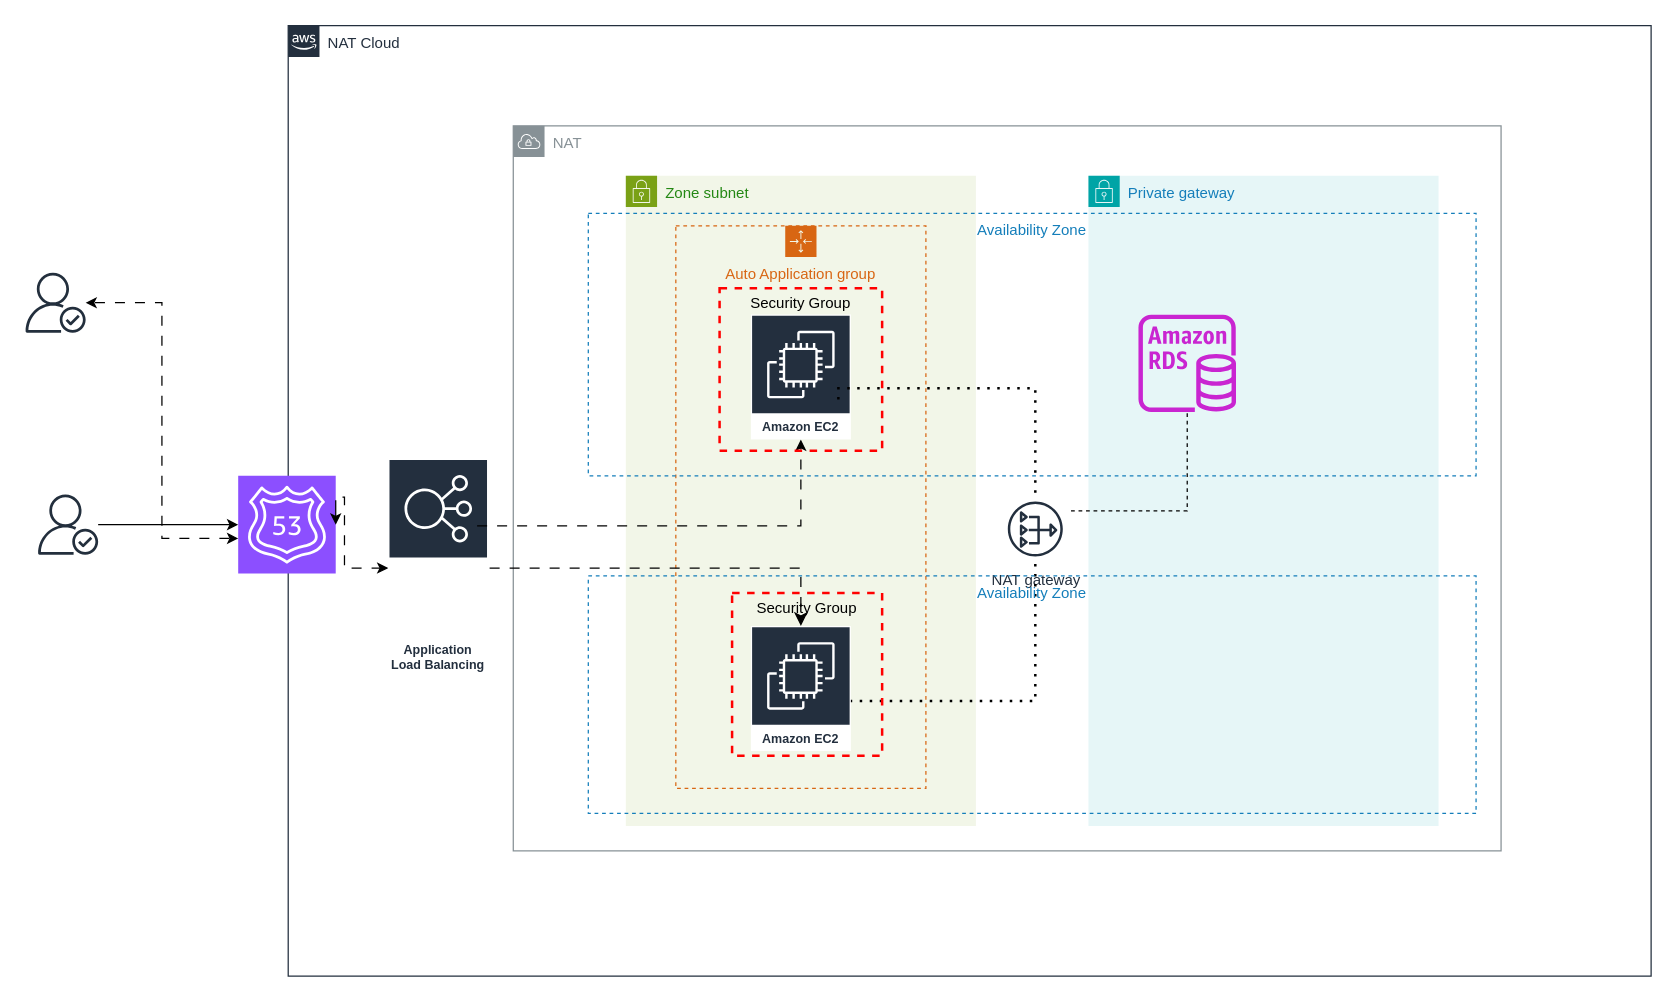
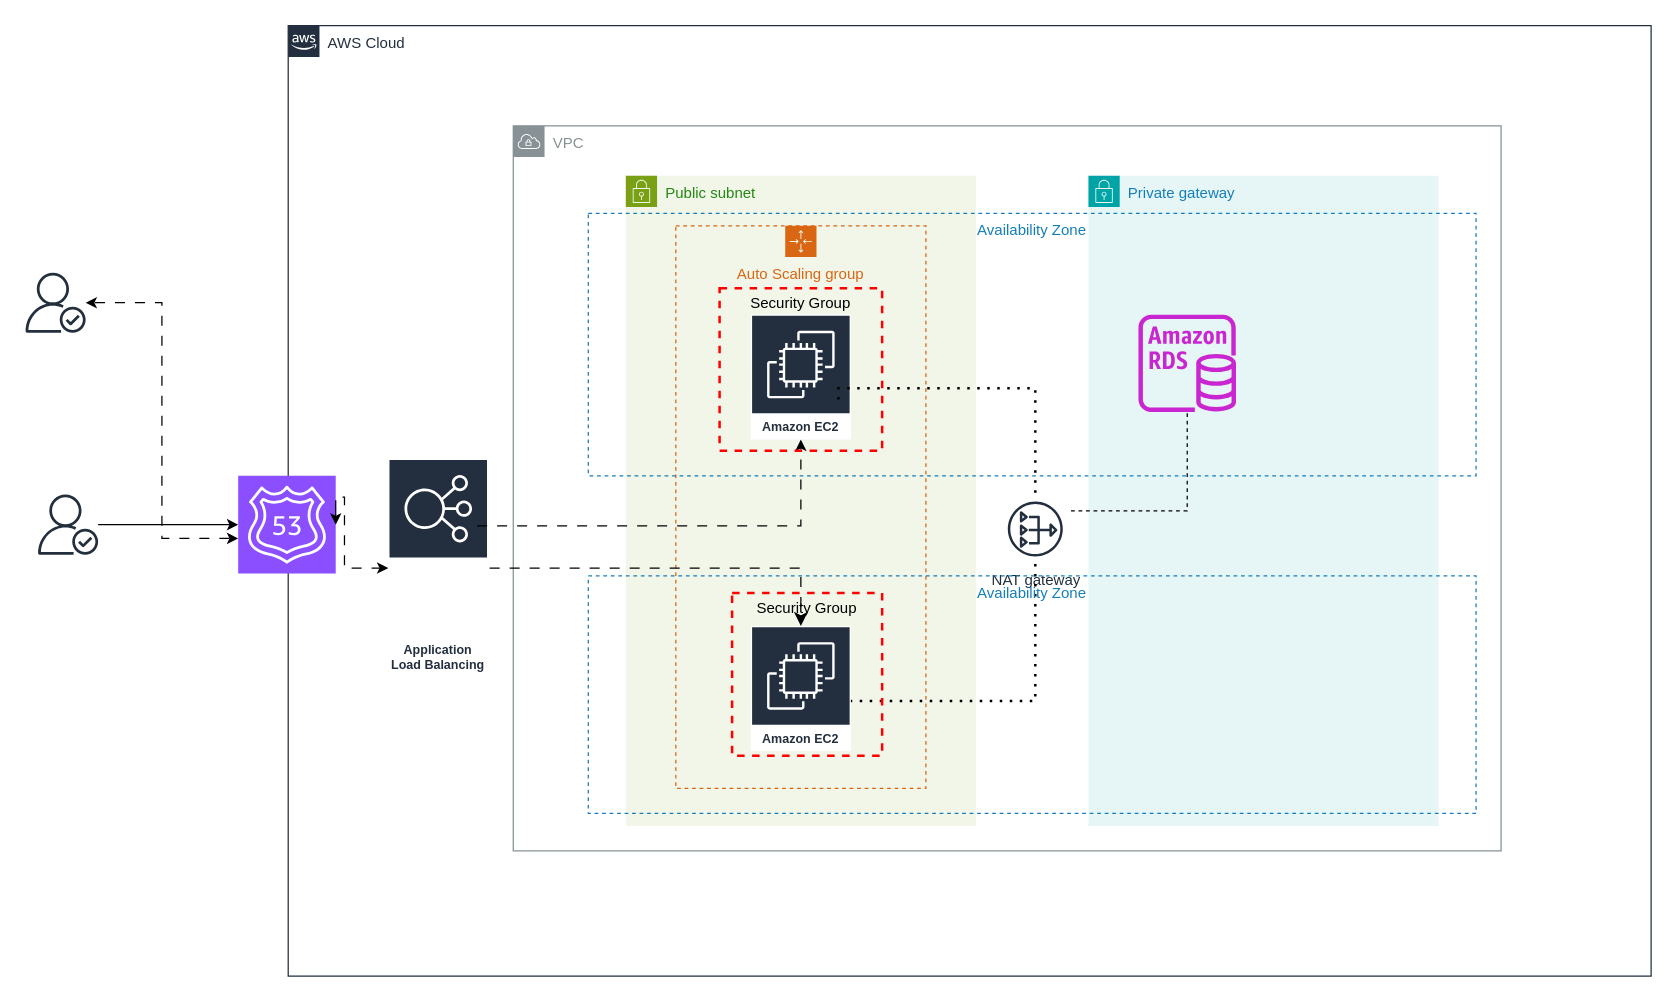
(362, 43) -> (362, 43)
(566, 143) -> (566, 143)
(710, 193) -> (714, 193)
(801, 275) -> (801, 275)
